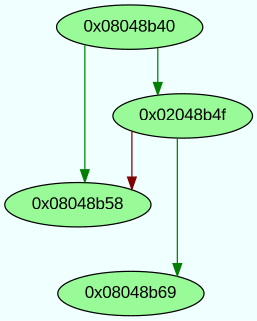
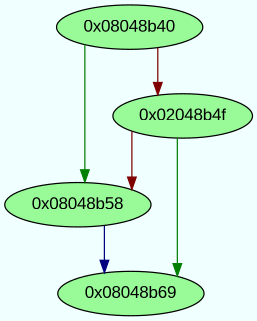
(158, 65) -> (158, 65)
none -> (104, 243)
